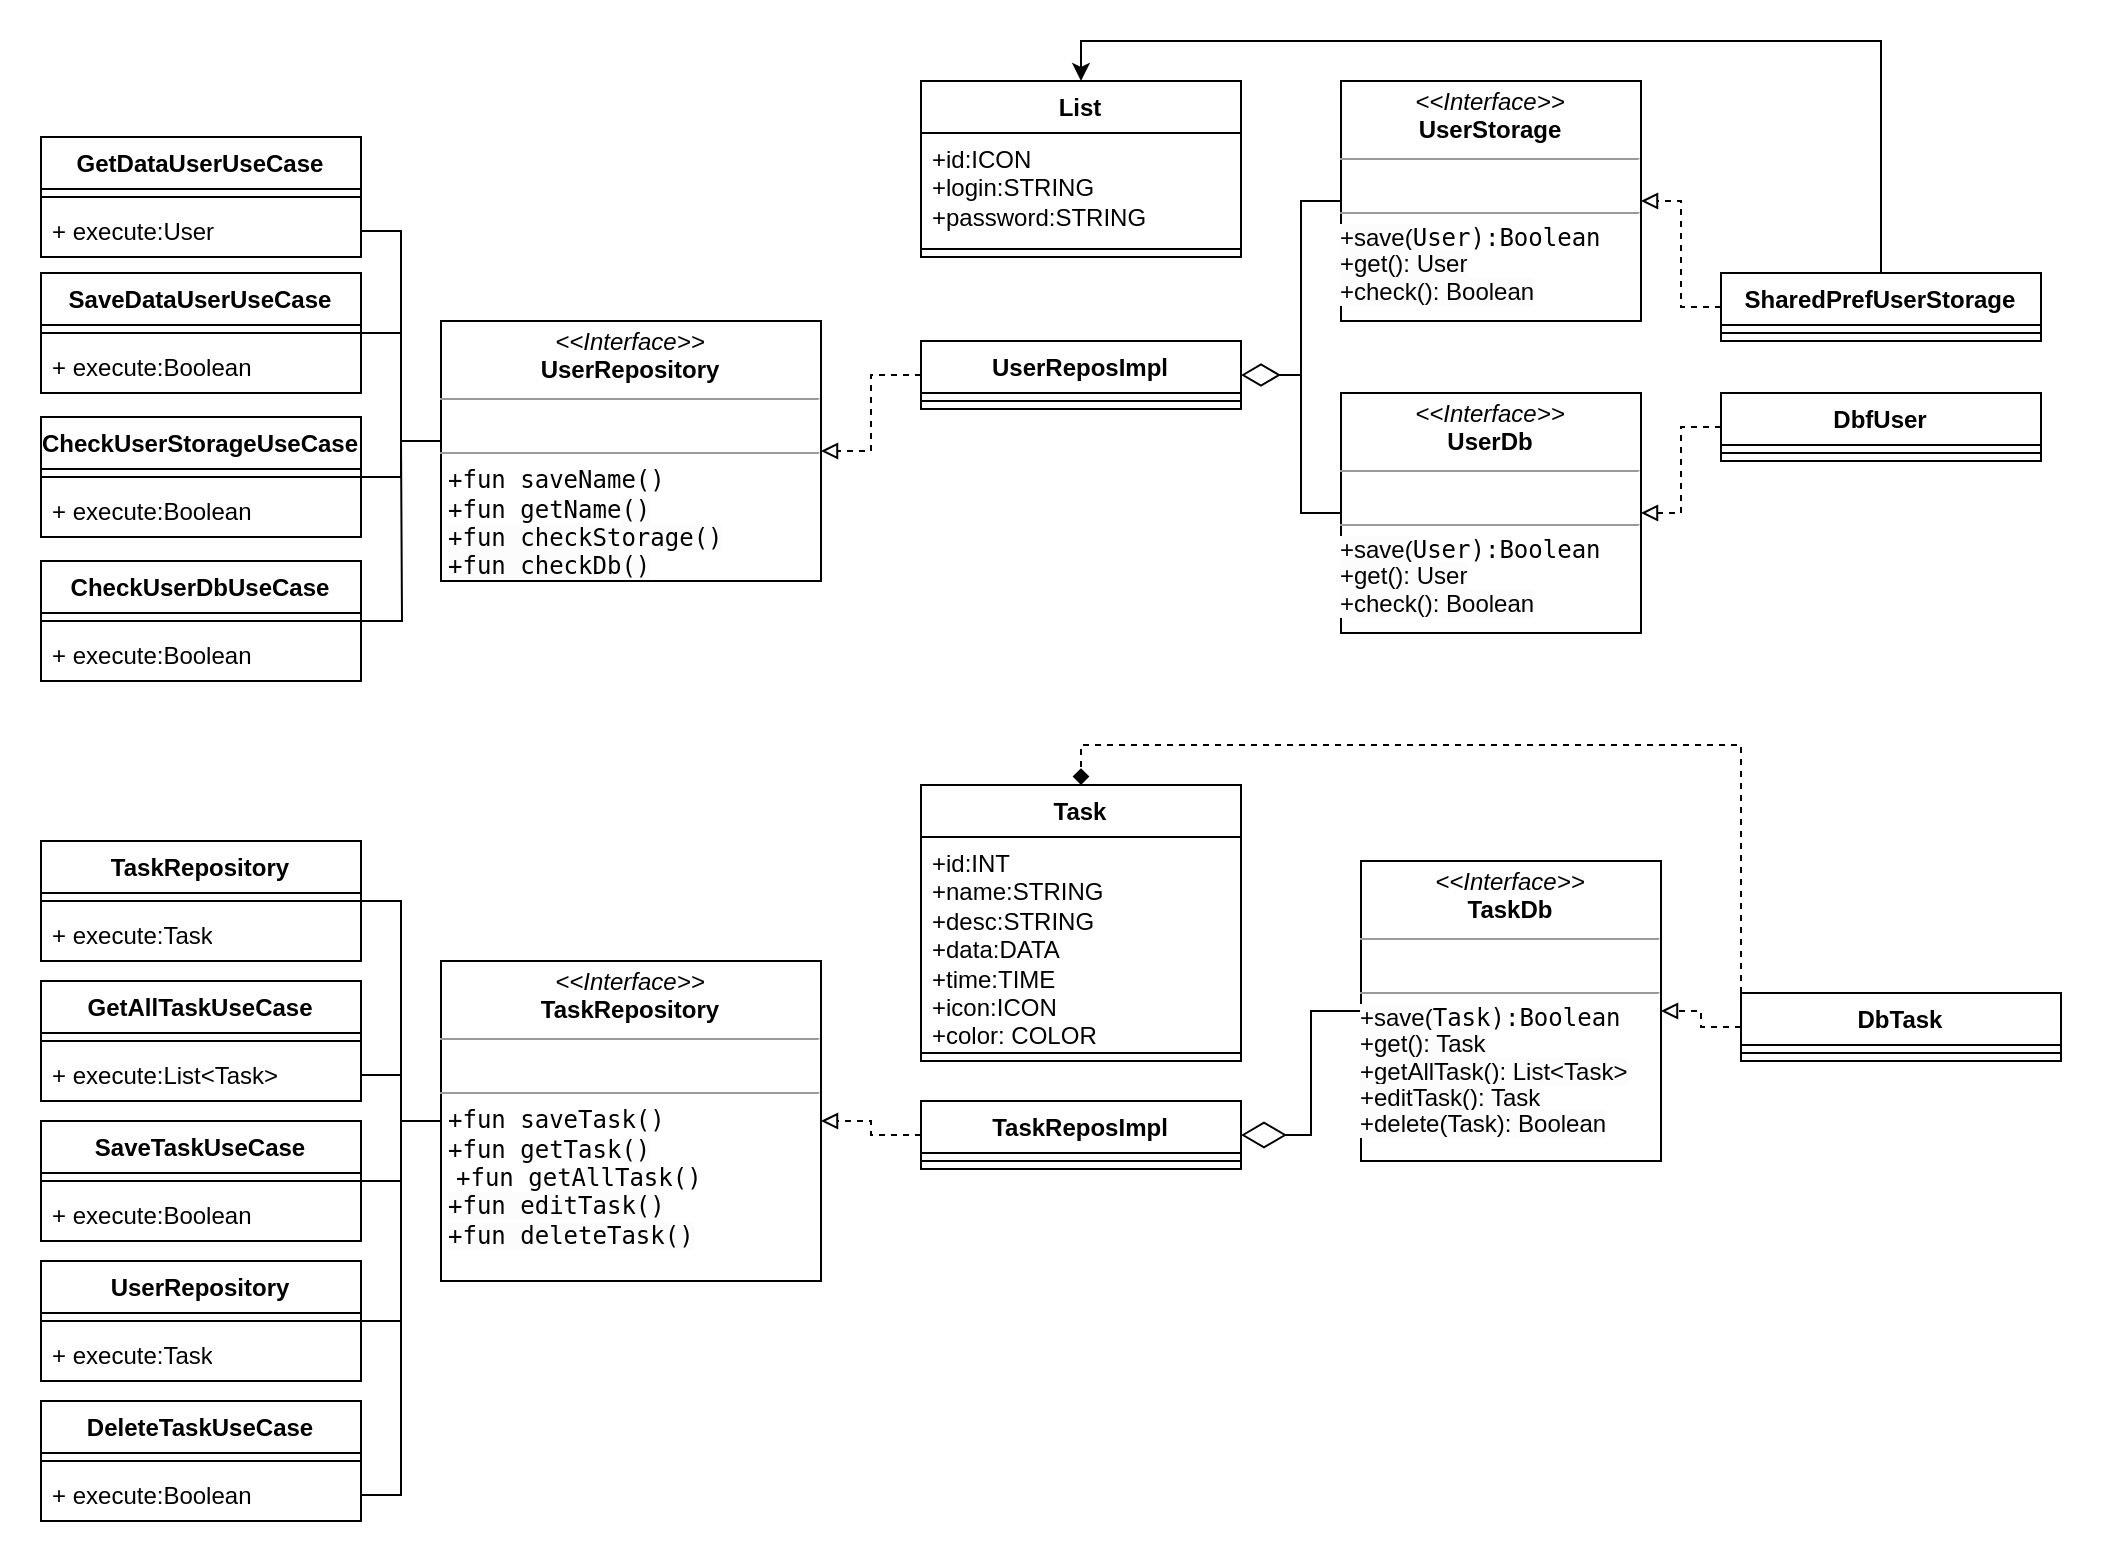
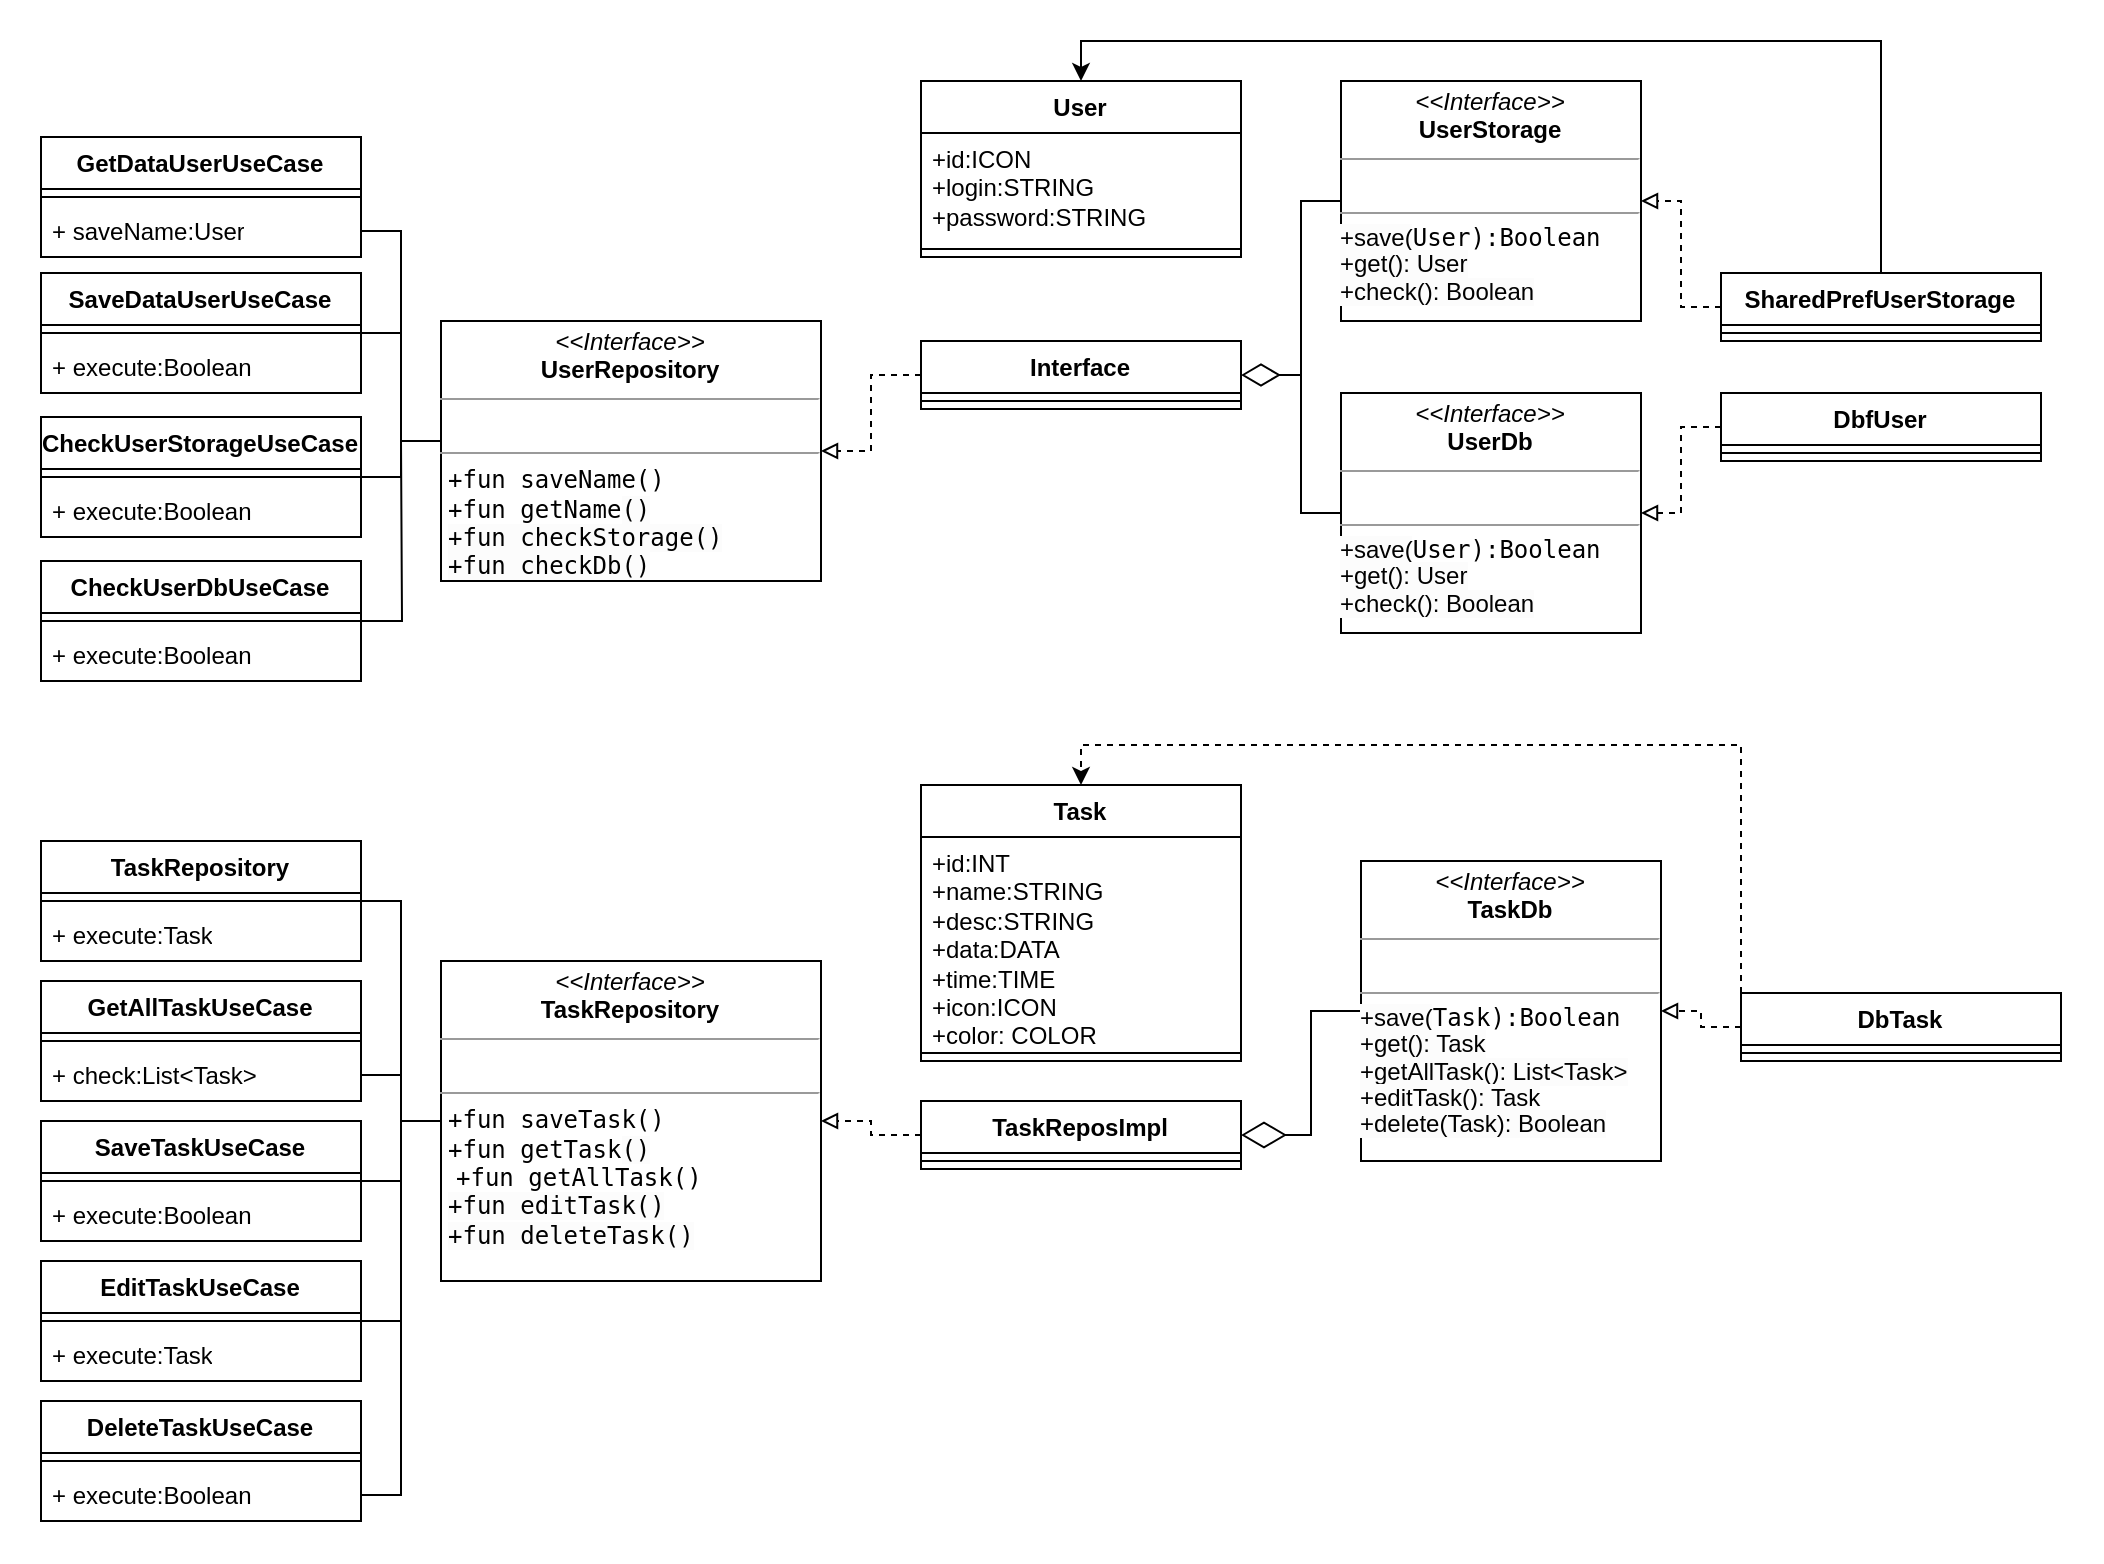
(1081, 109) -> (1081, 109)
(141, 233) -> (148, 233)
(1081, 369) -> (1081, 369)
(1081, 768) -> (1081, 769)
(178, 1077) -> (165, 1077)
(201, 1289) -> (201, 1289)
